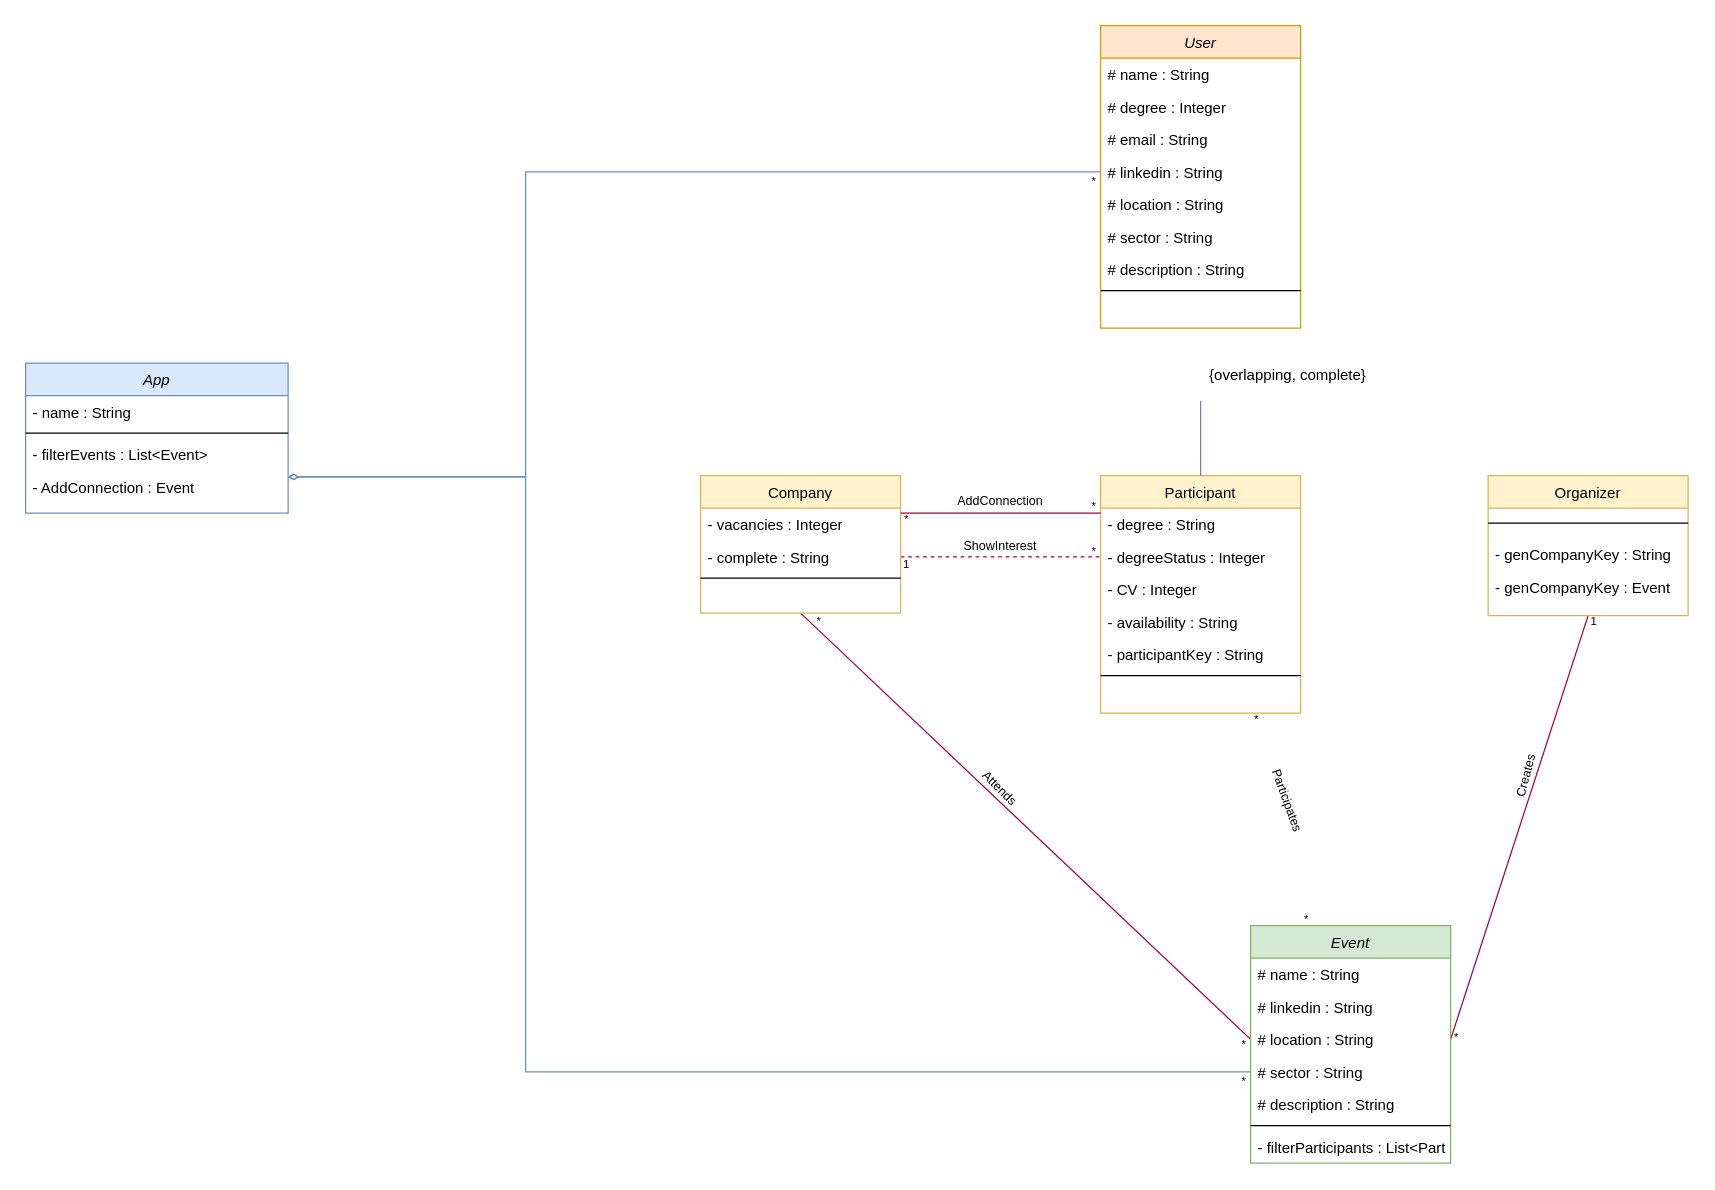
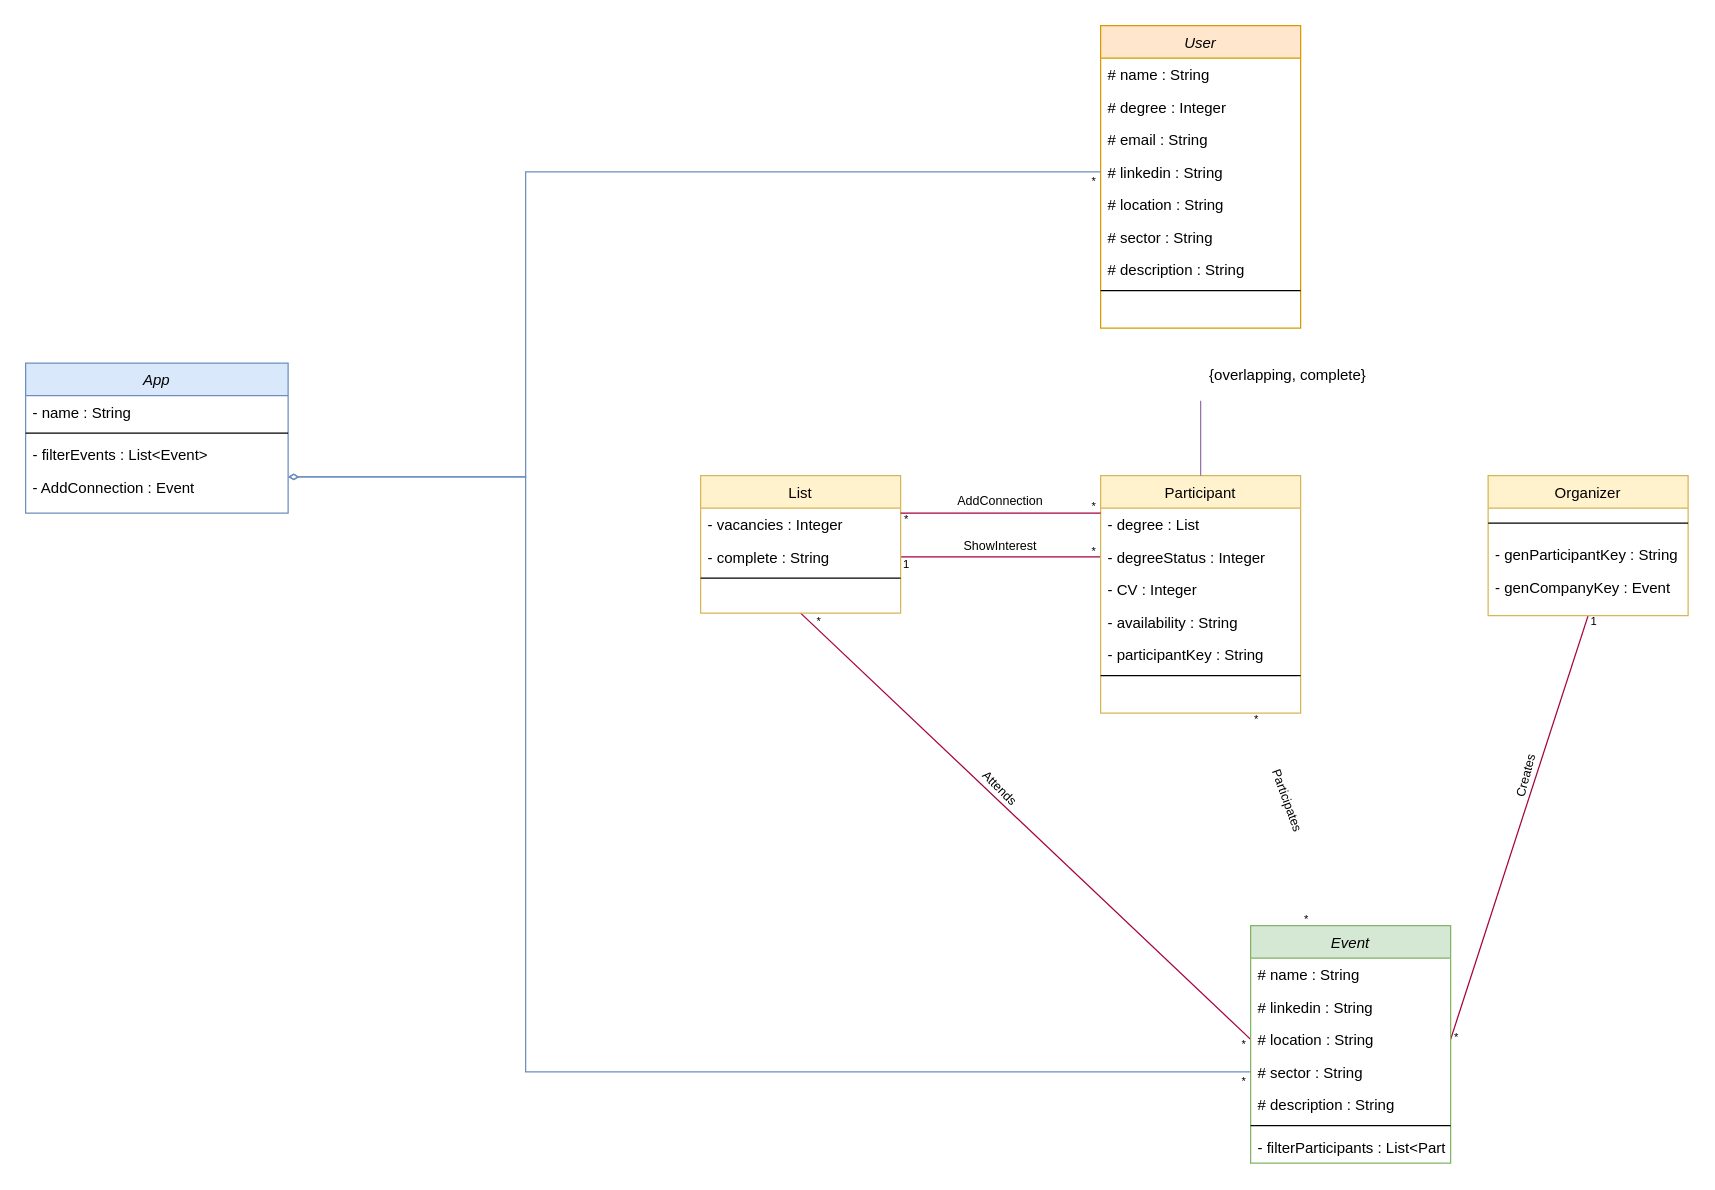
(800, 493) -> (800, 493)
(1169, 525) -> (1161, 525)
(1586, 555) -> (1599, 555)
(1000, 557) -> (1000, 557)
